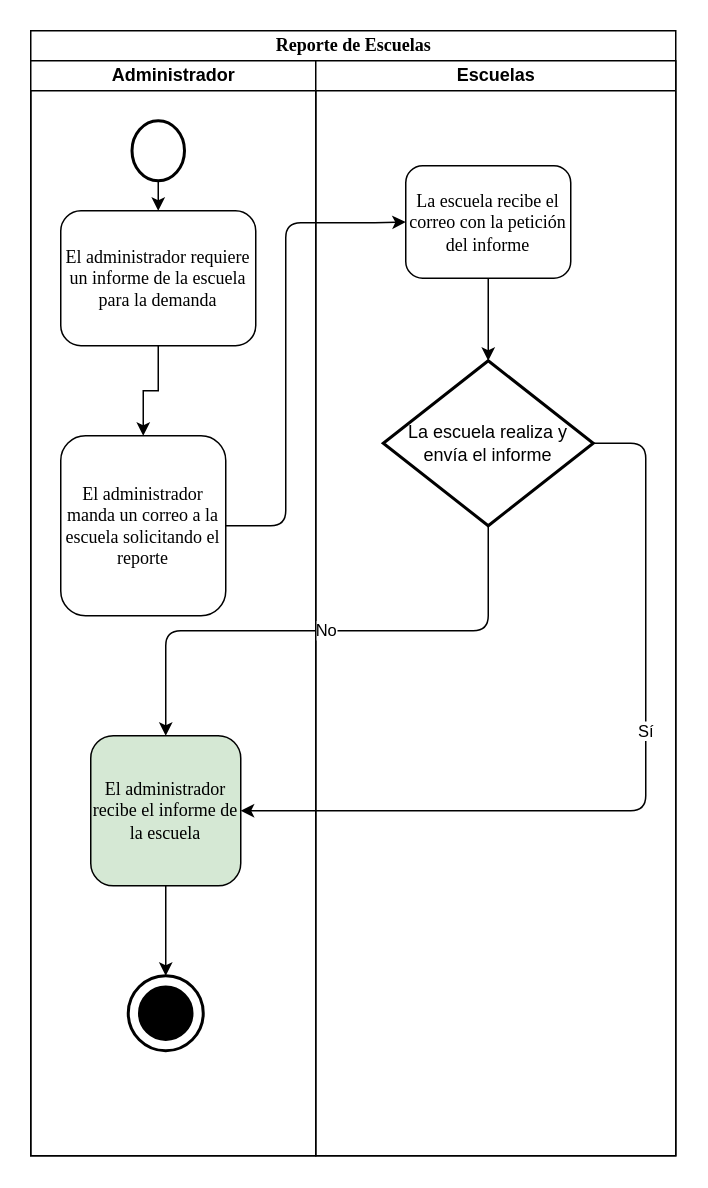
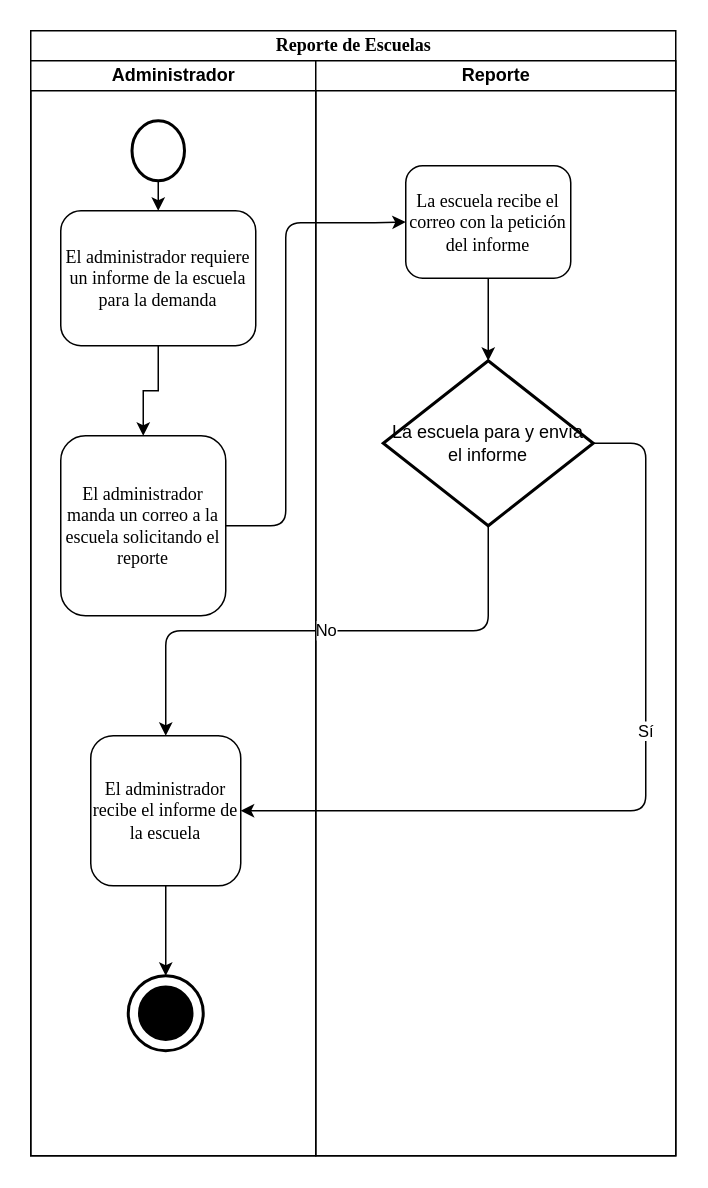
(497, 76) -> (497, 76)
(488, 443) -> (488, 443)
(166, 811) -> (166, 811)
